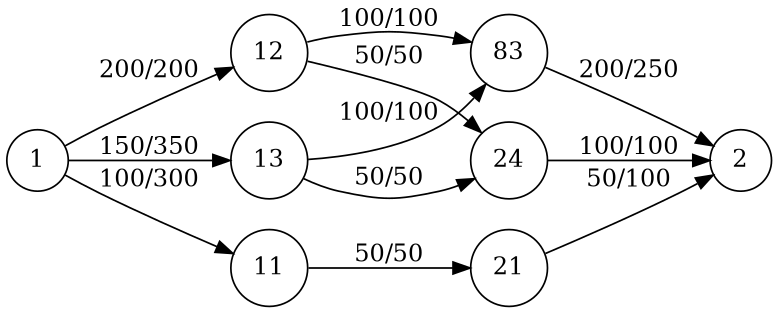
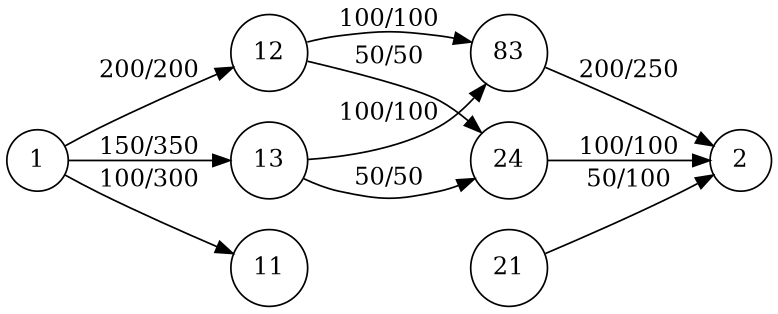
(381, 268) -> none
